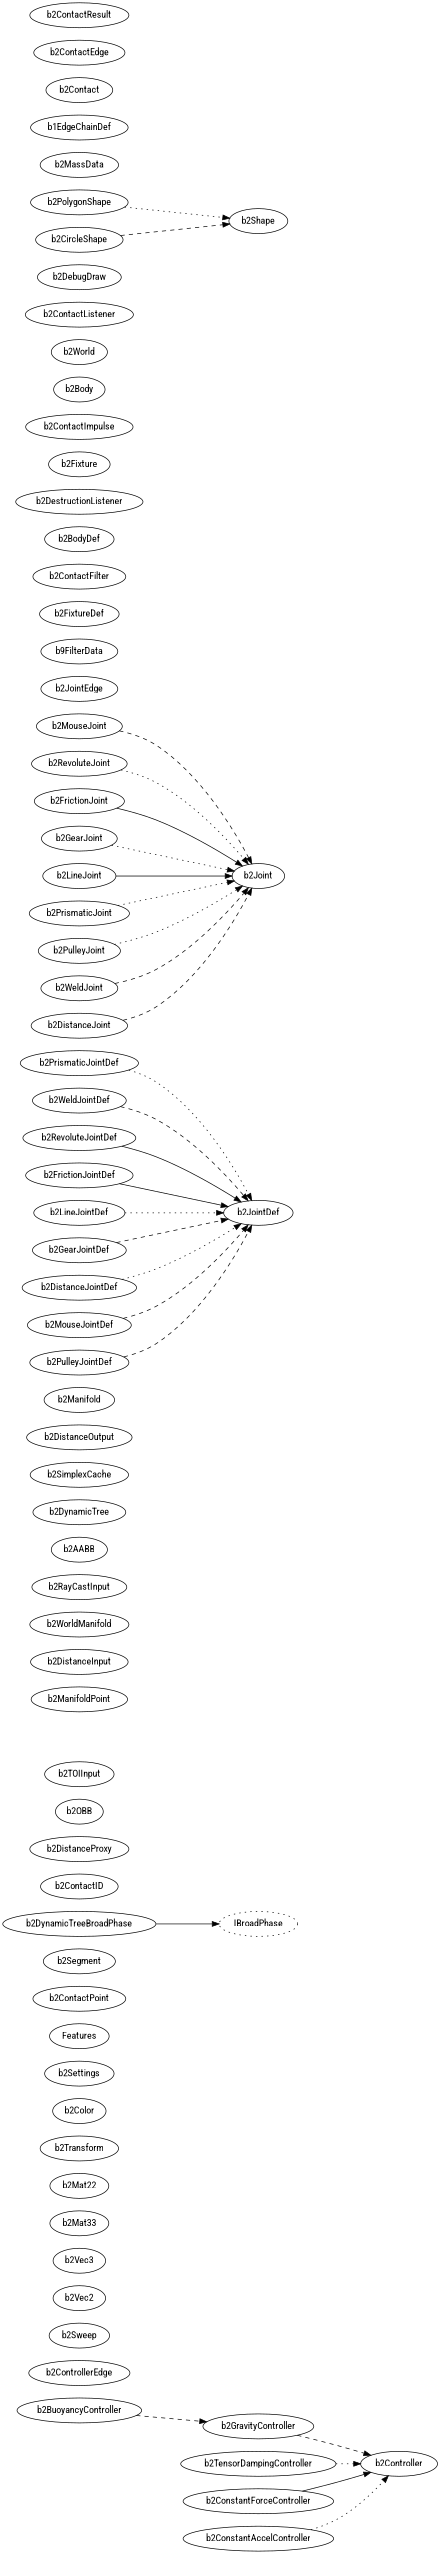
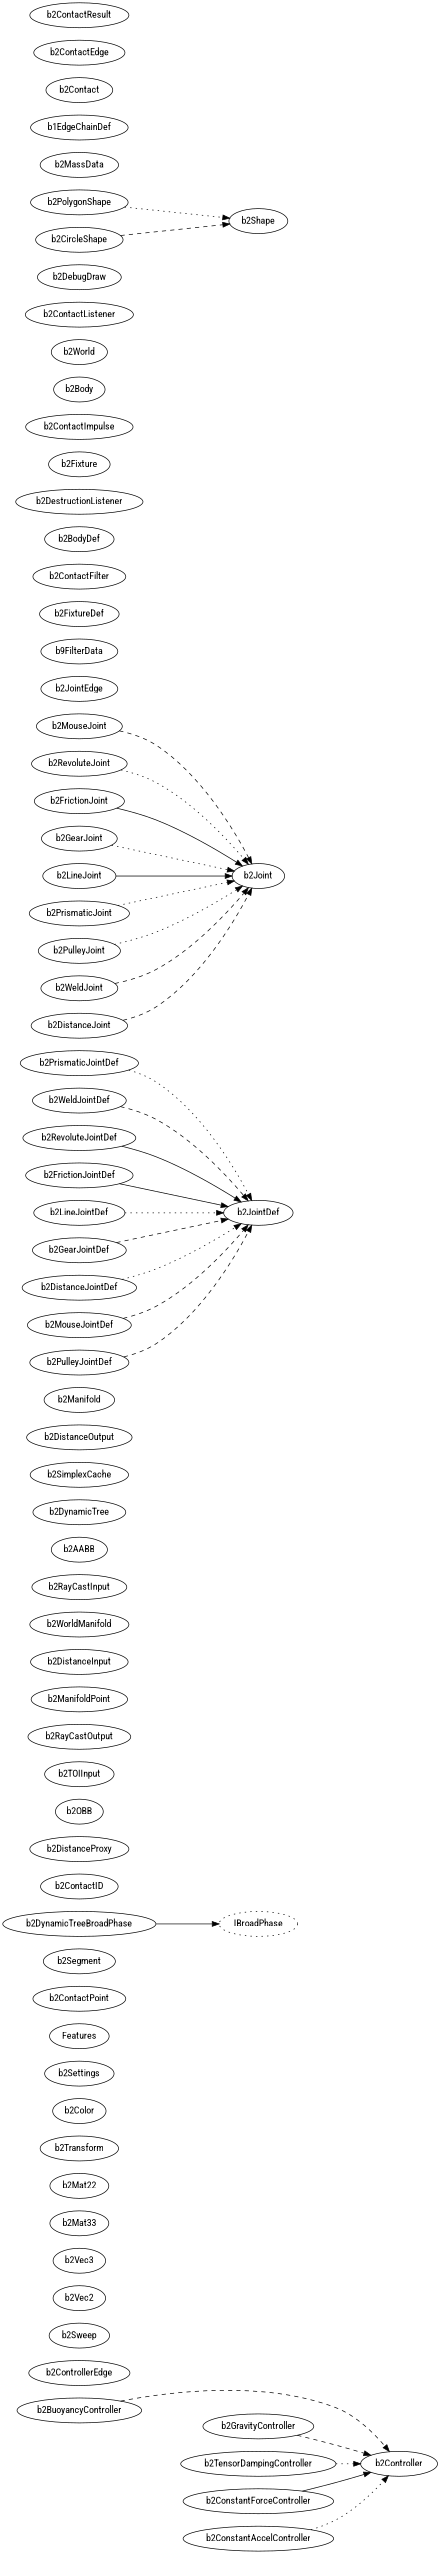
none -> (79, 1737)
(168, 2418) -> (260, 2392)
